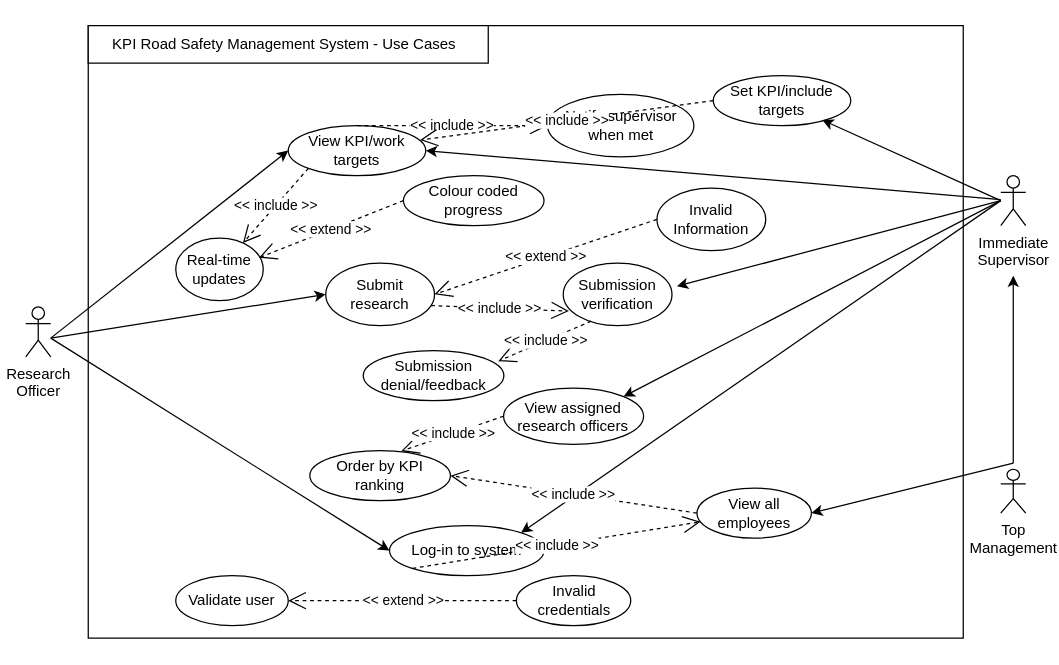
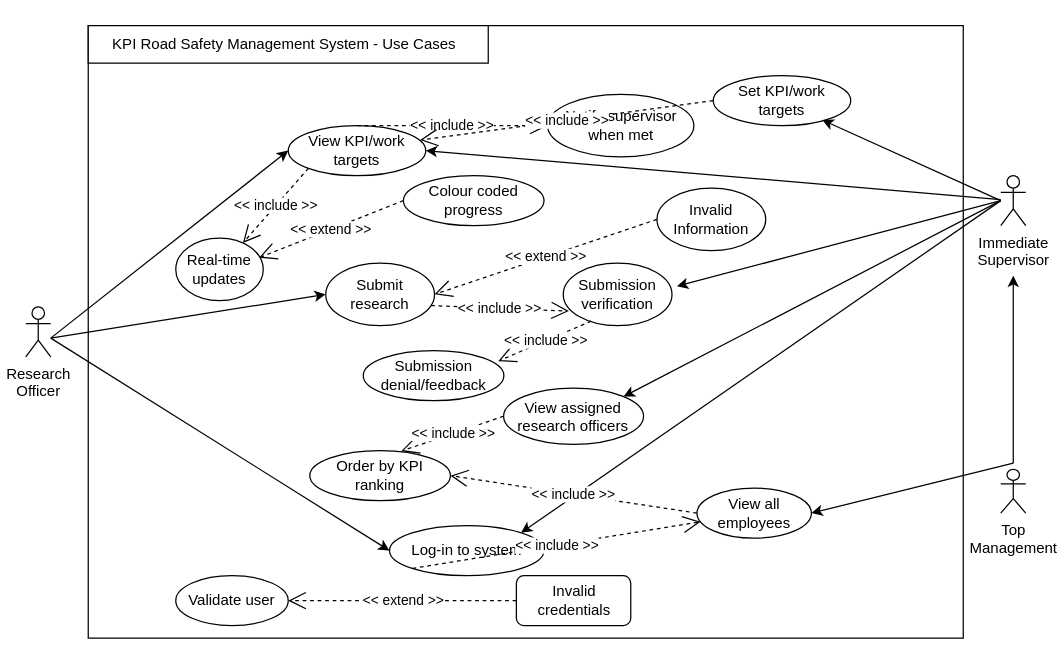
(782, 101) -> (782, 101)
(573, 601) -> (573, 601)
